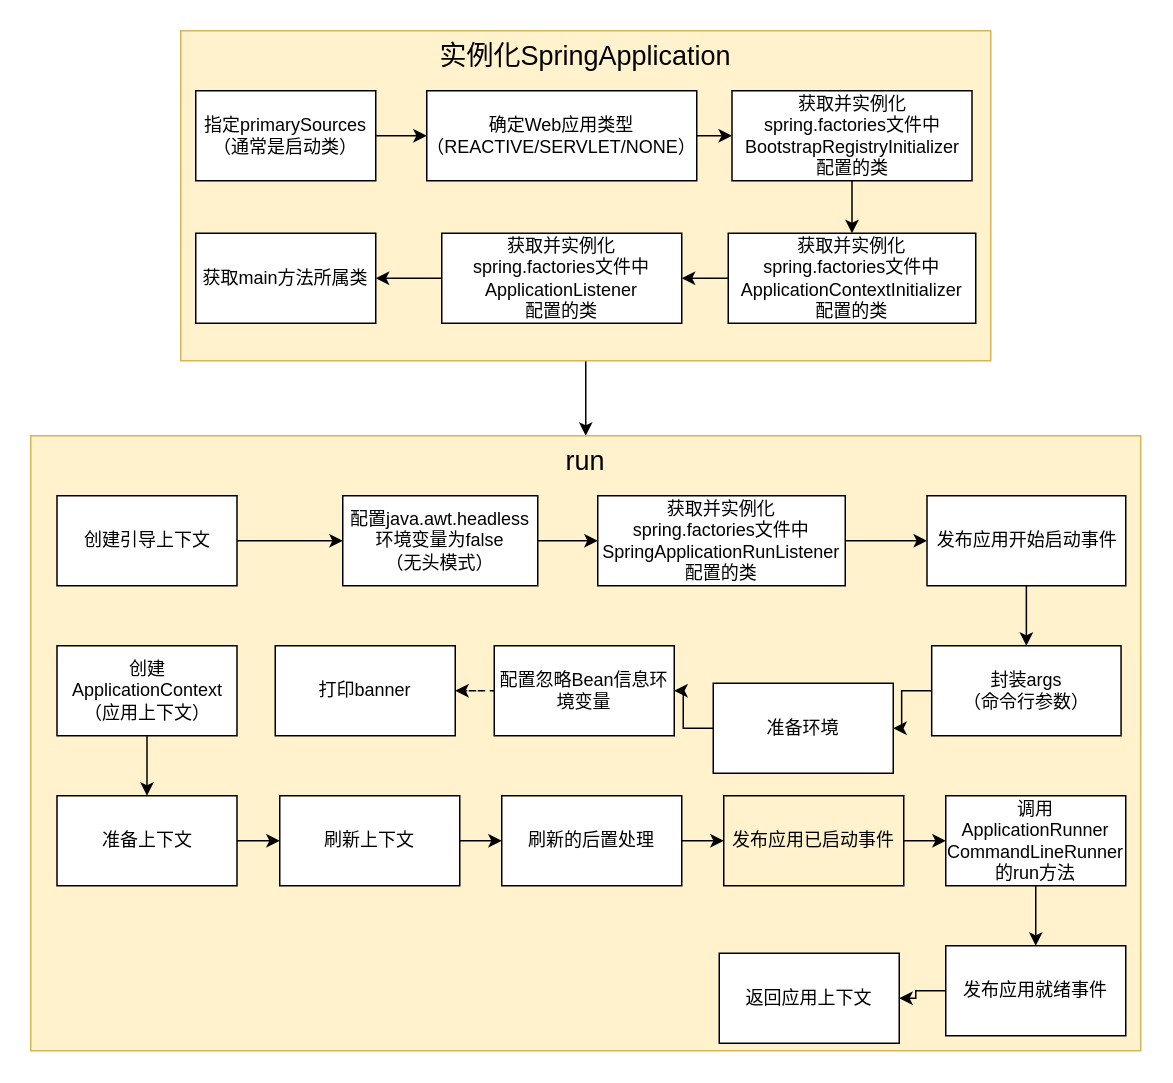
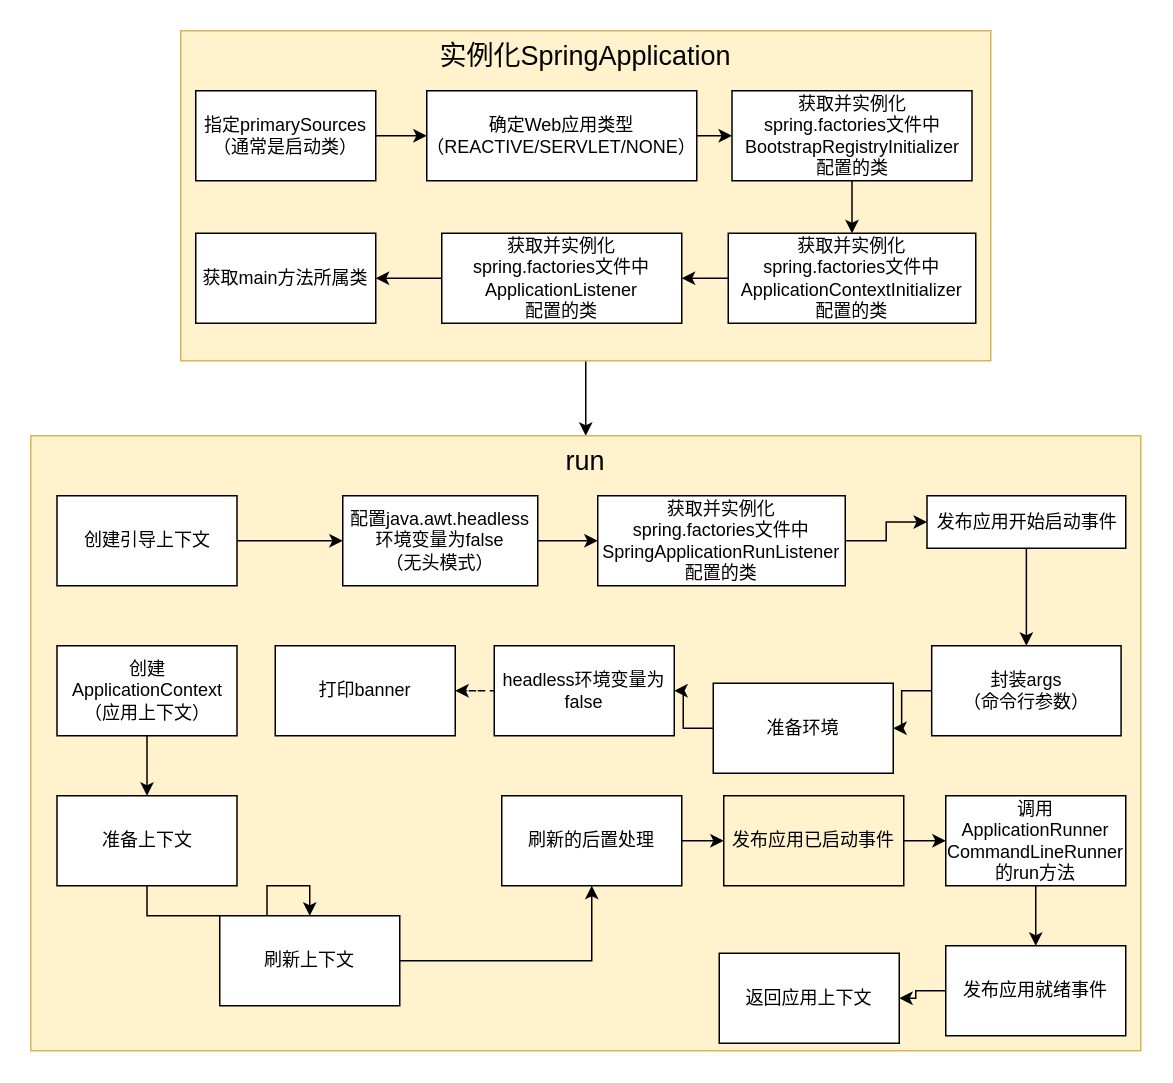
(1026, 541) -> (1026, 522)
(584, 691) -> (584, 691)
(370, 841) -> (310, 961)
